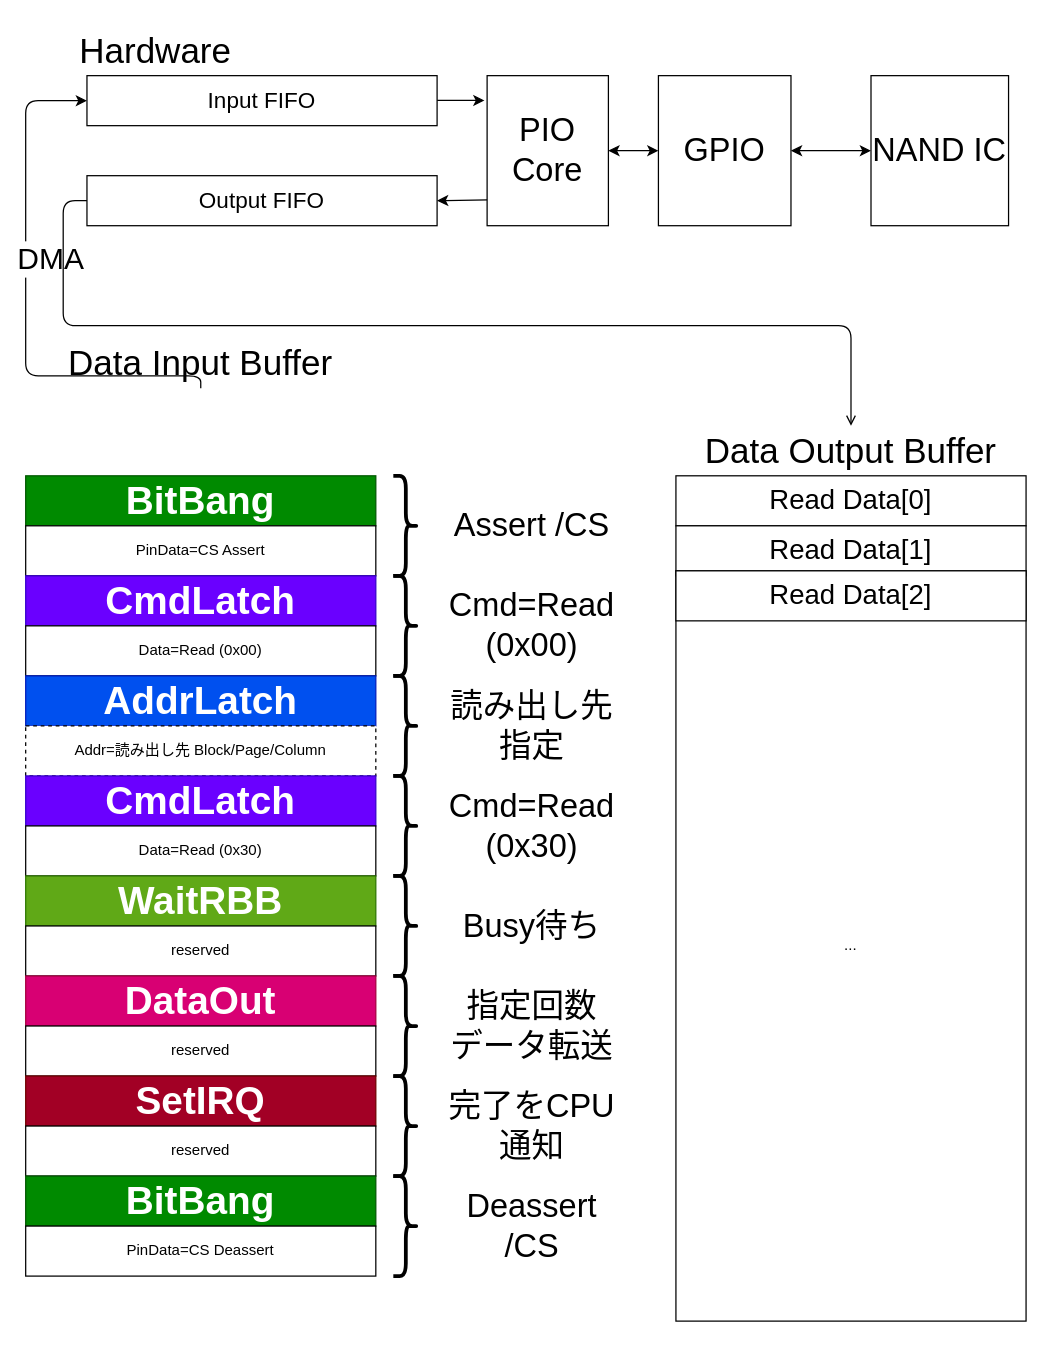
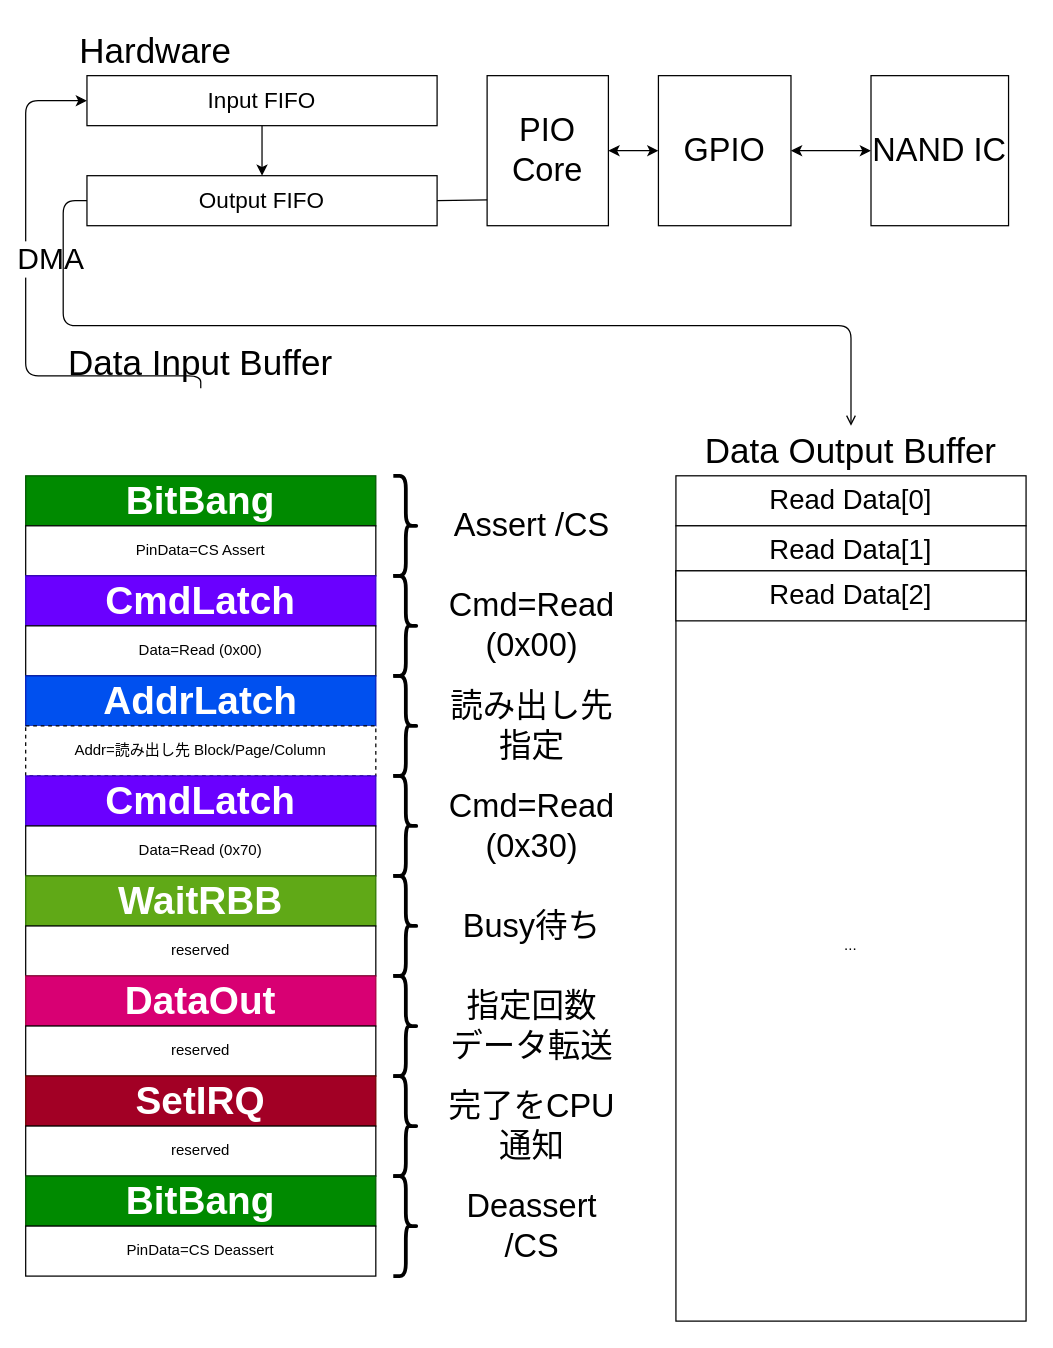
(456, 100) -> (262, 147)
(447, 200) -> (443, 201)
(201, 851) -> (201, 851)
